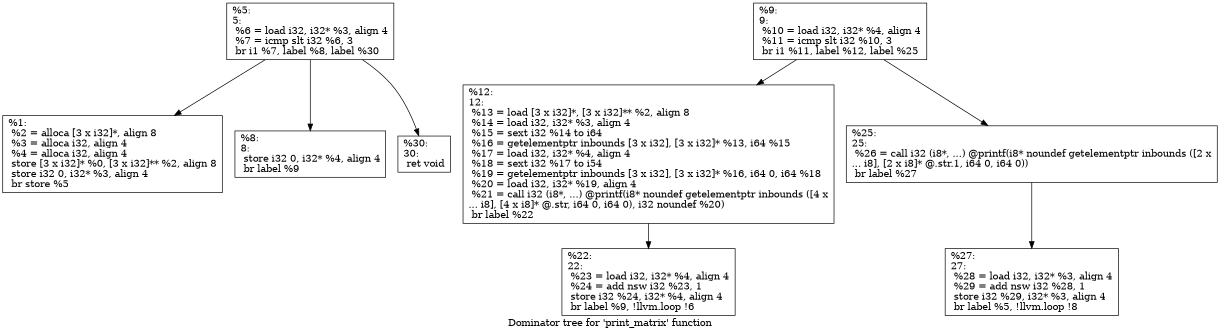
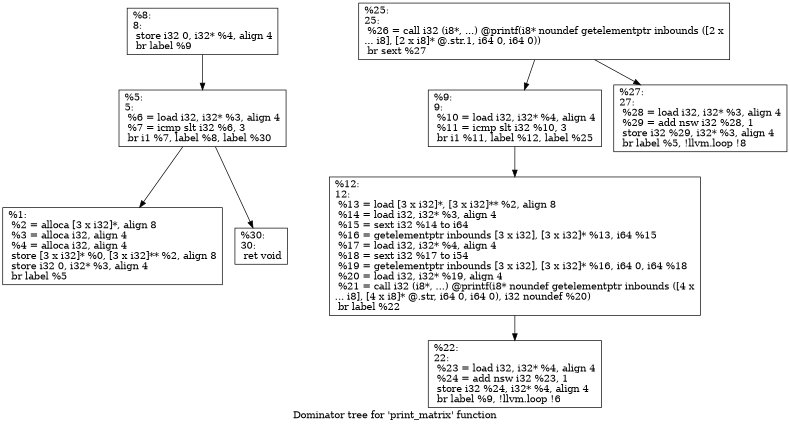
(933, 91) -> (531, 72)
(310, 92) -> (203, 69)
(884, 174) -> (395, 51)
(39, 184) -> (38, 277)
